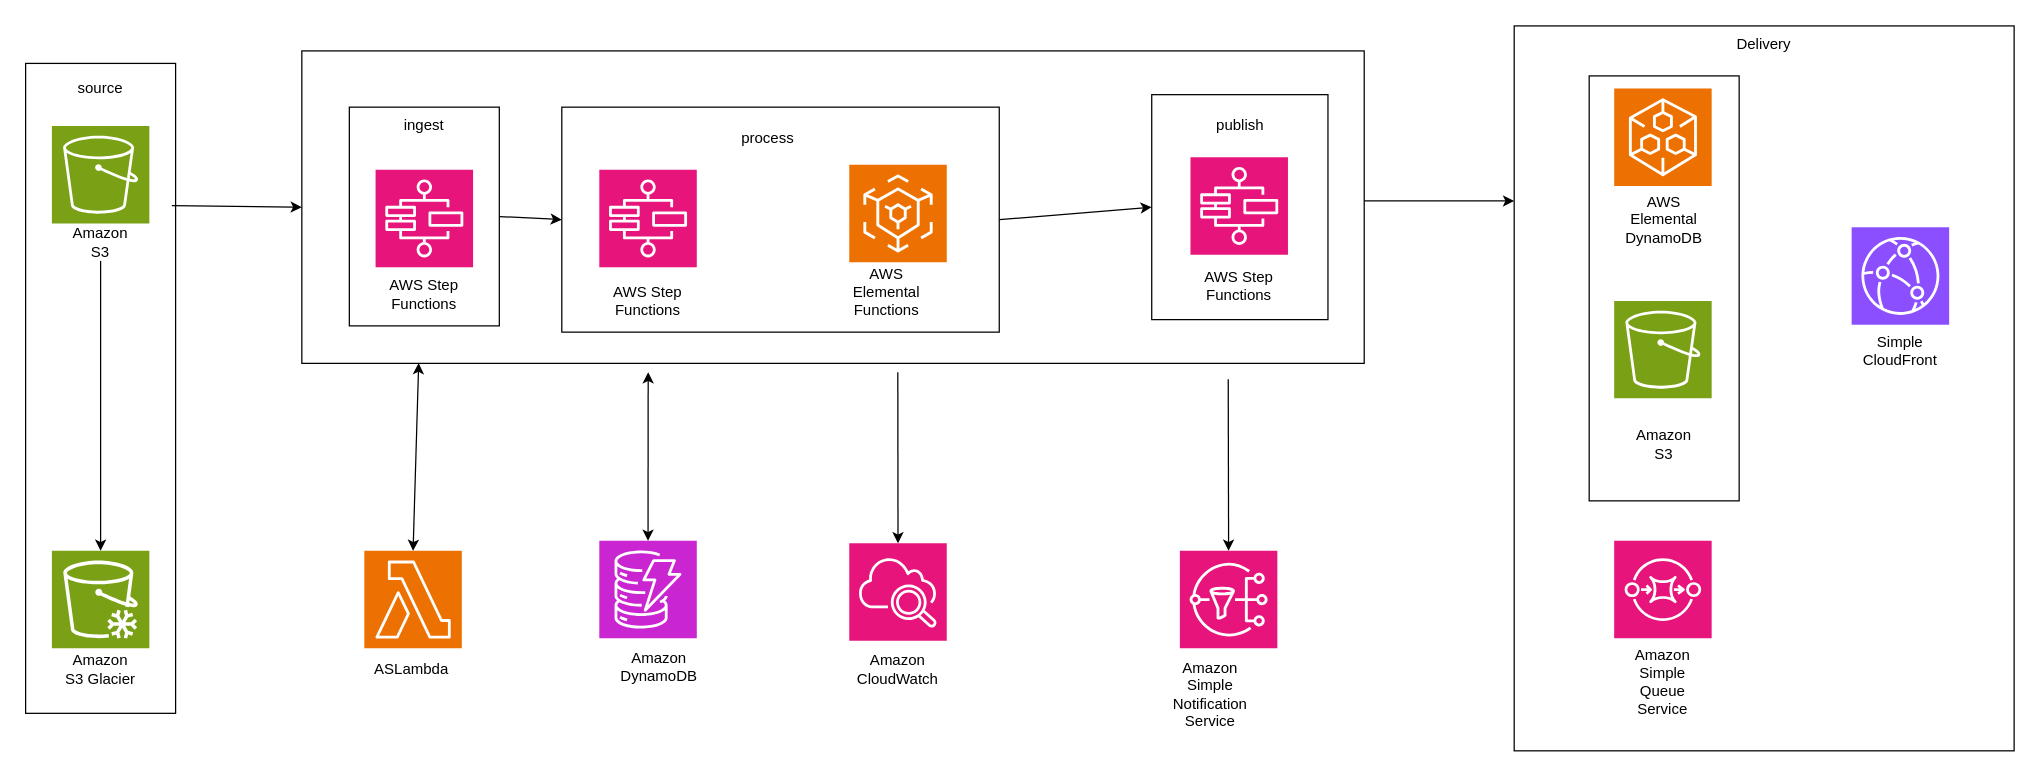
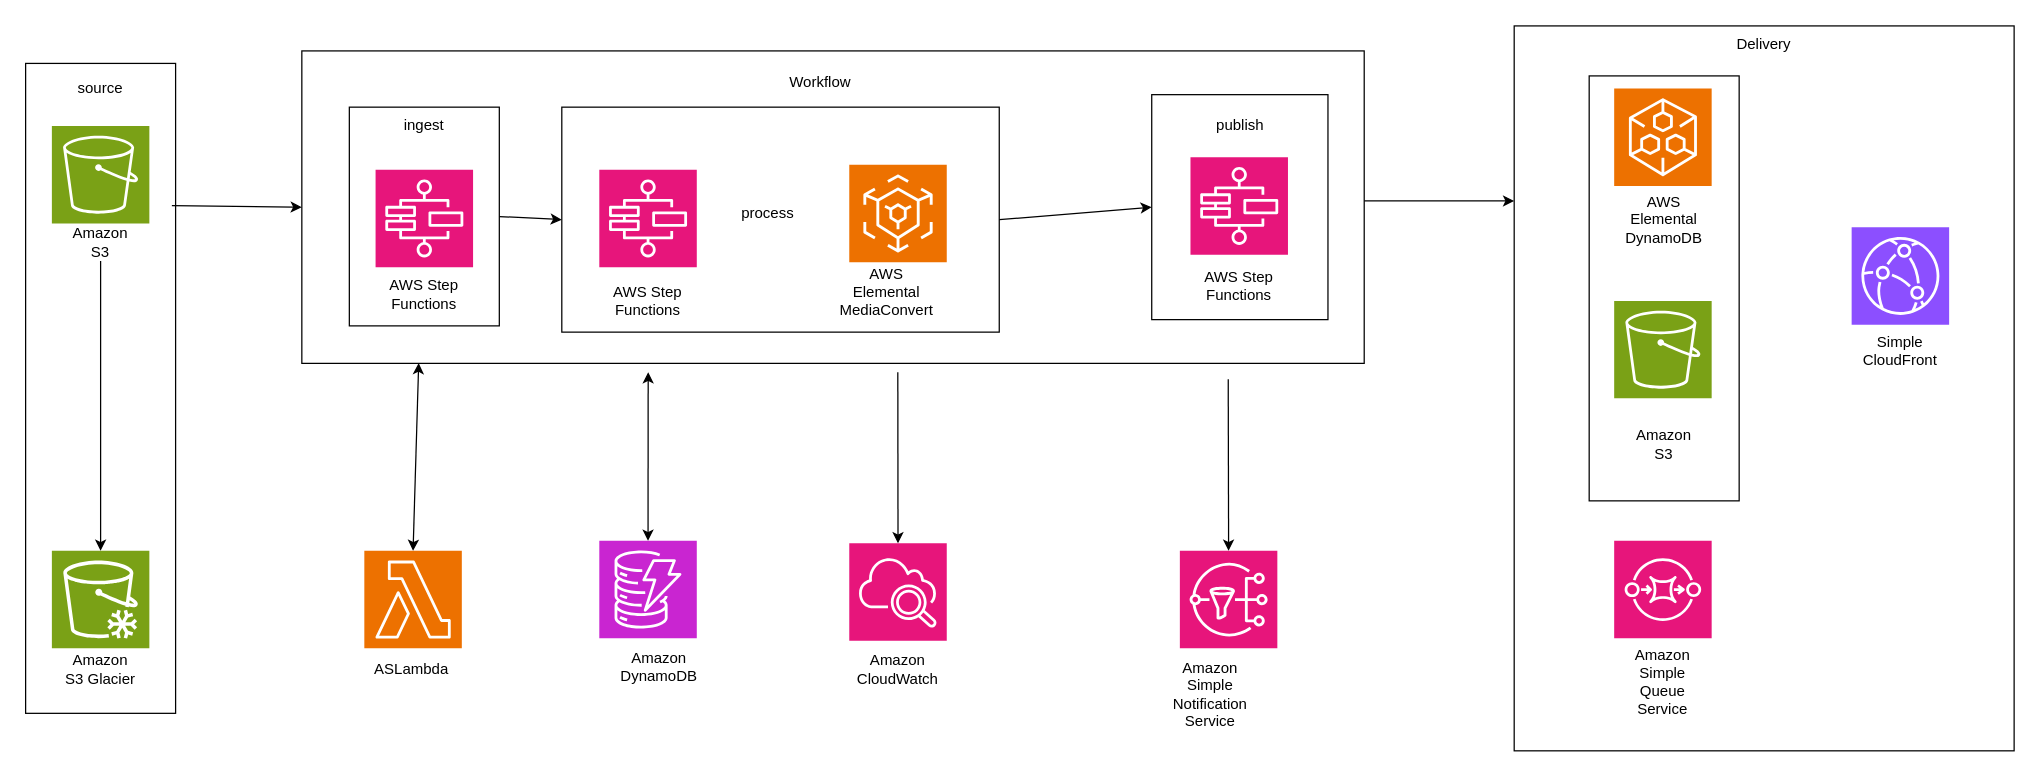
none -> (821, 82)
(768, 138) -> (768, 213)
(887, 292) -> (887, 292)
